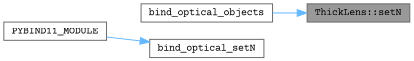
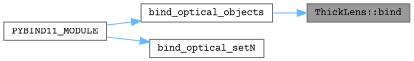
(358, 13) -> (358, 13)
none -> (119, 24)
